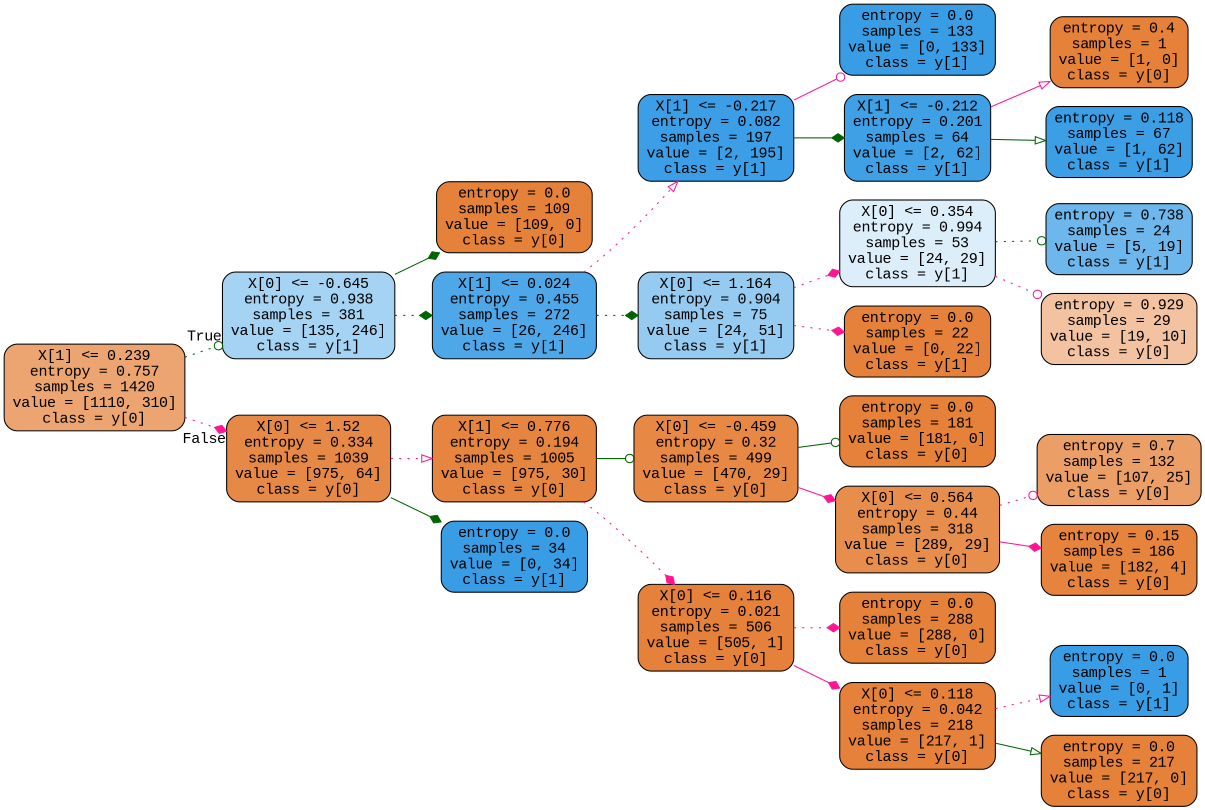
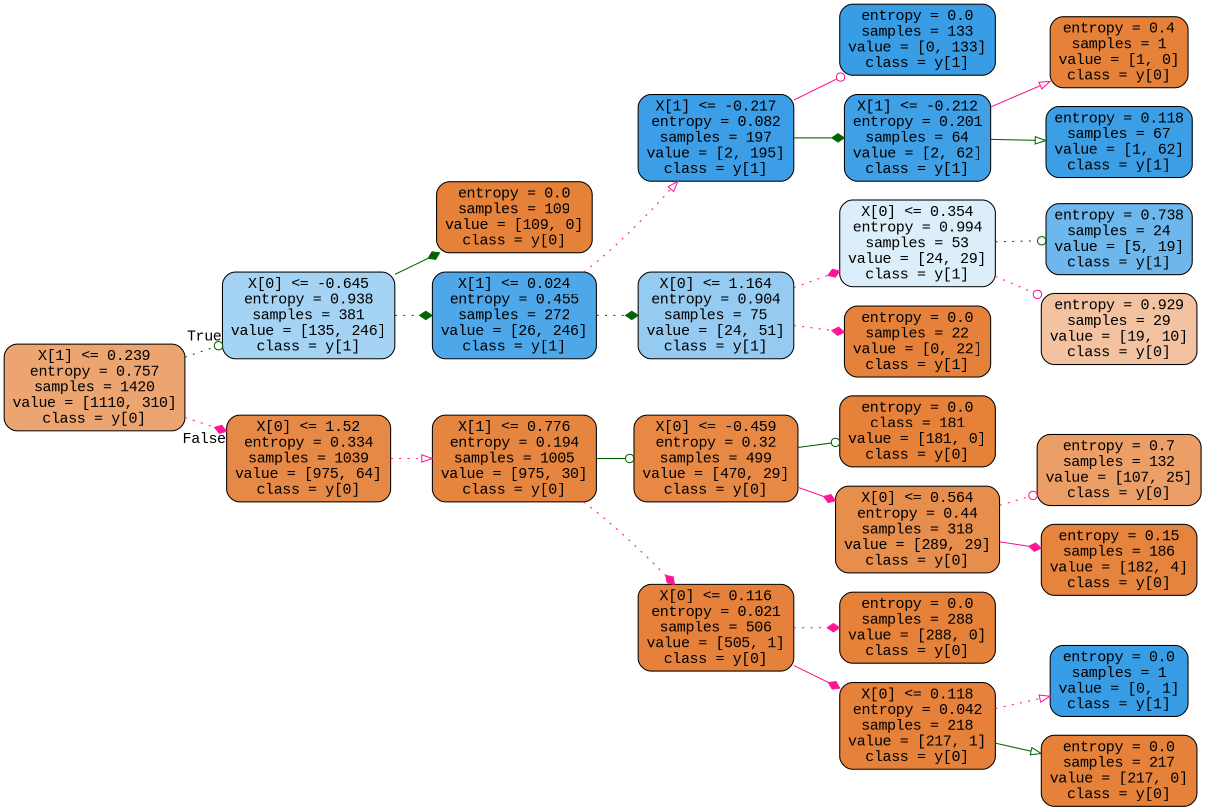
(918, 431) -> (918, 431)
(514, 557) -> none
